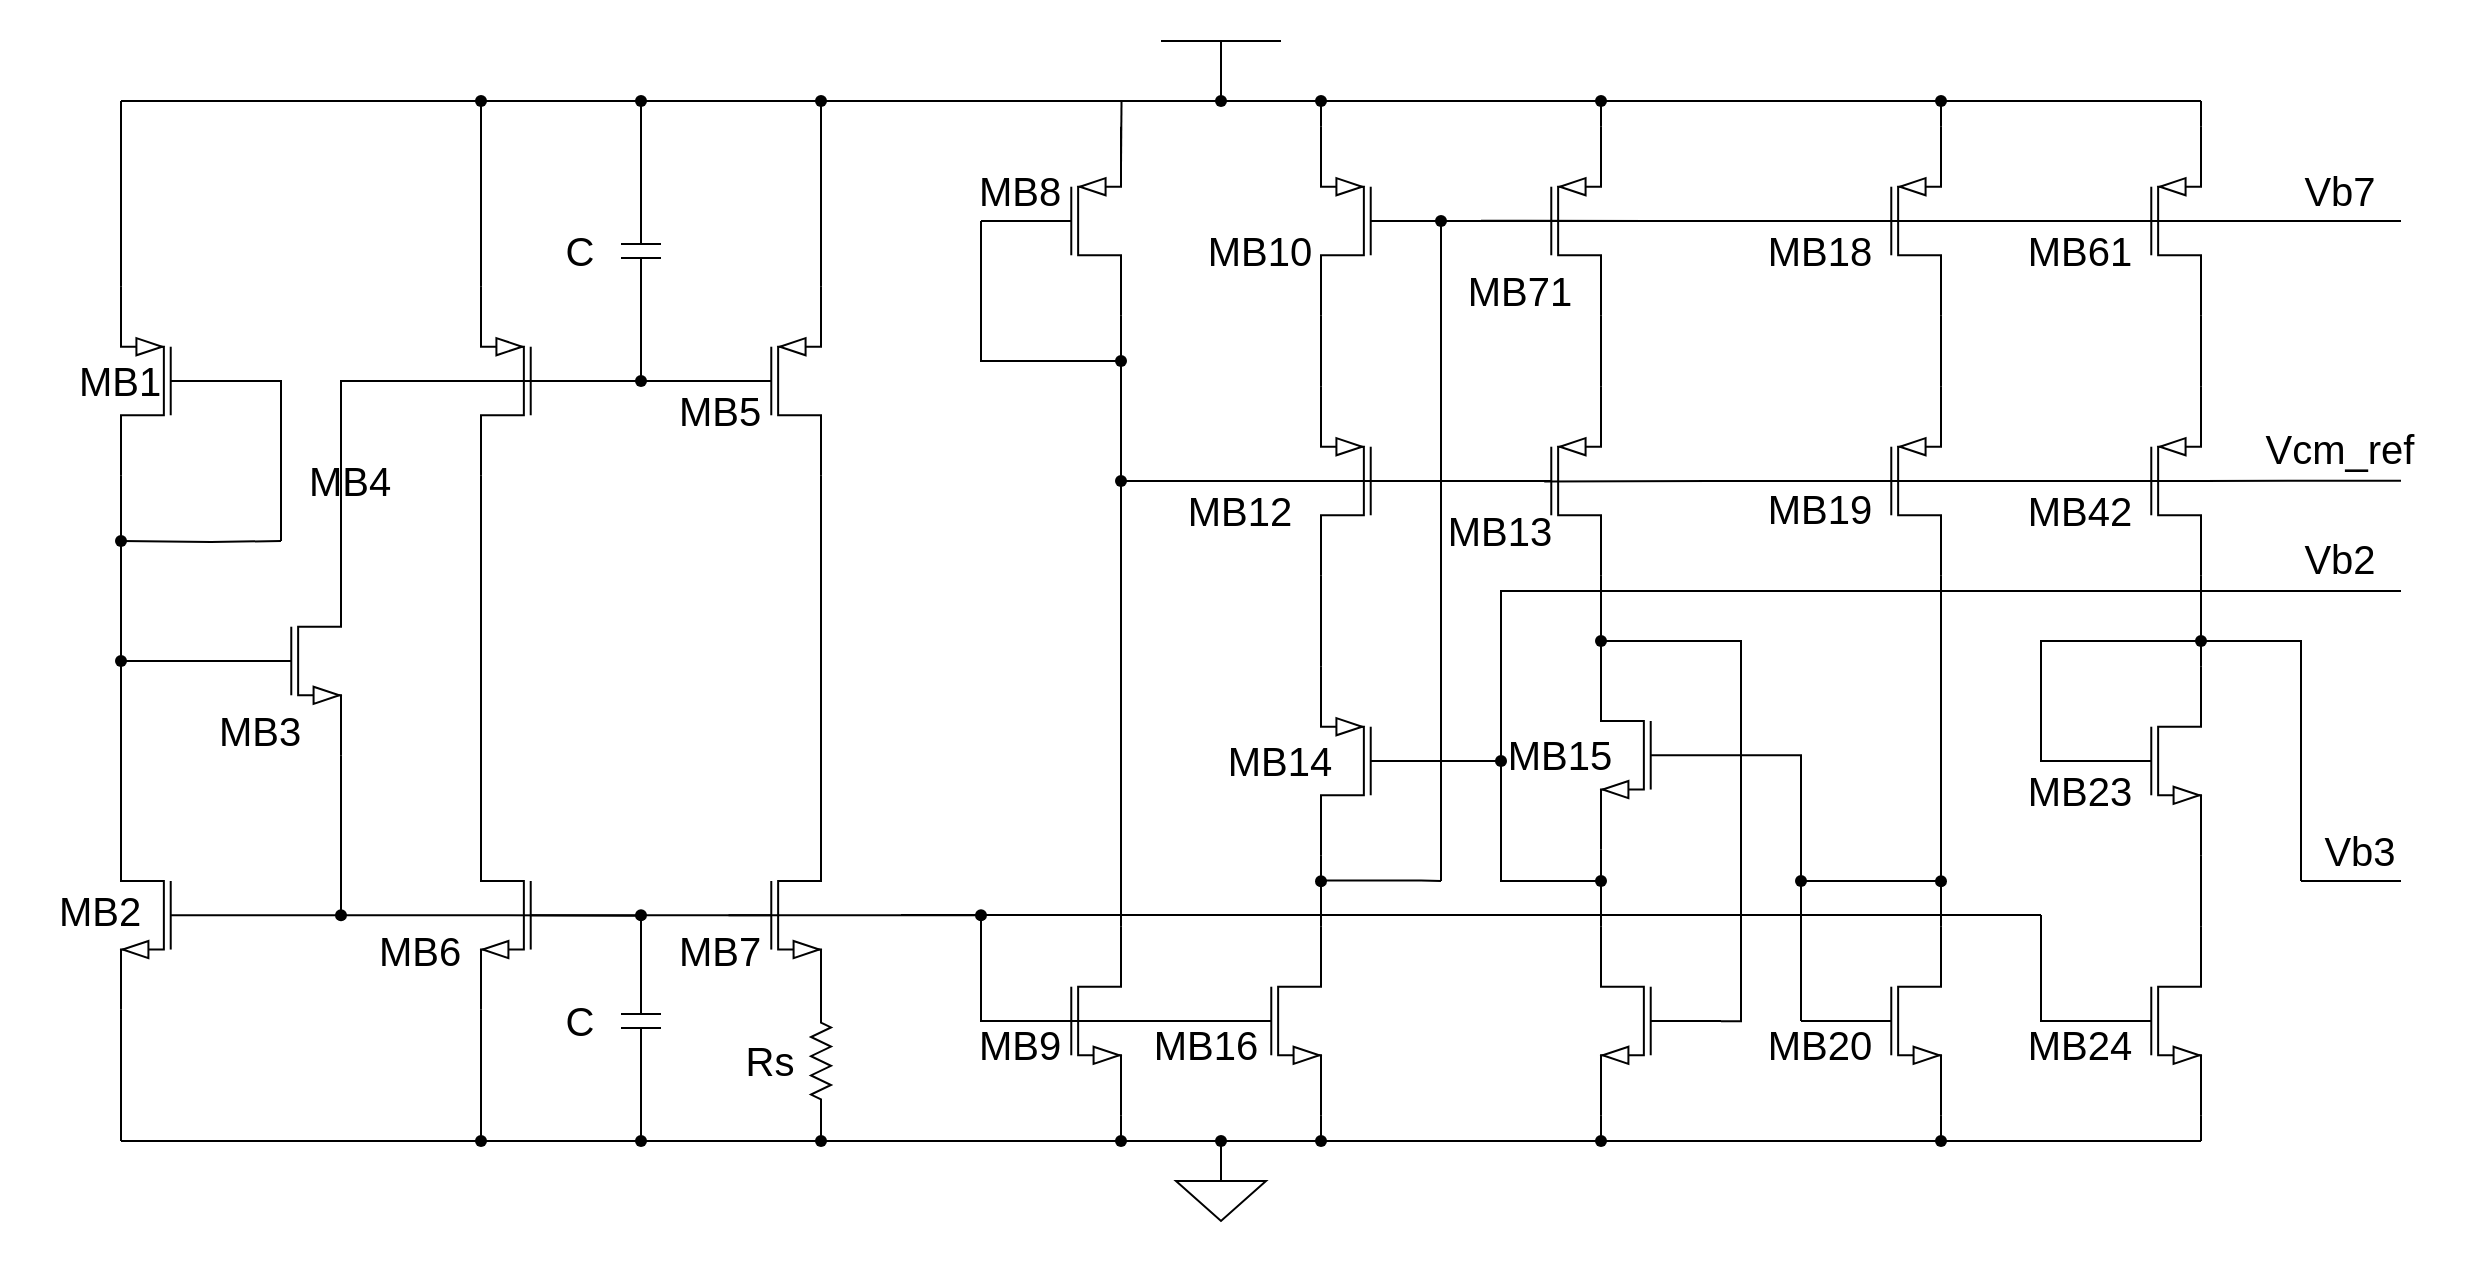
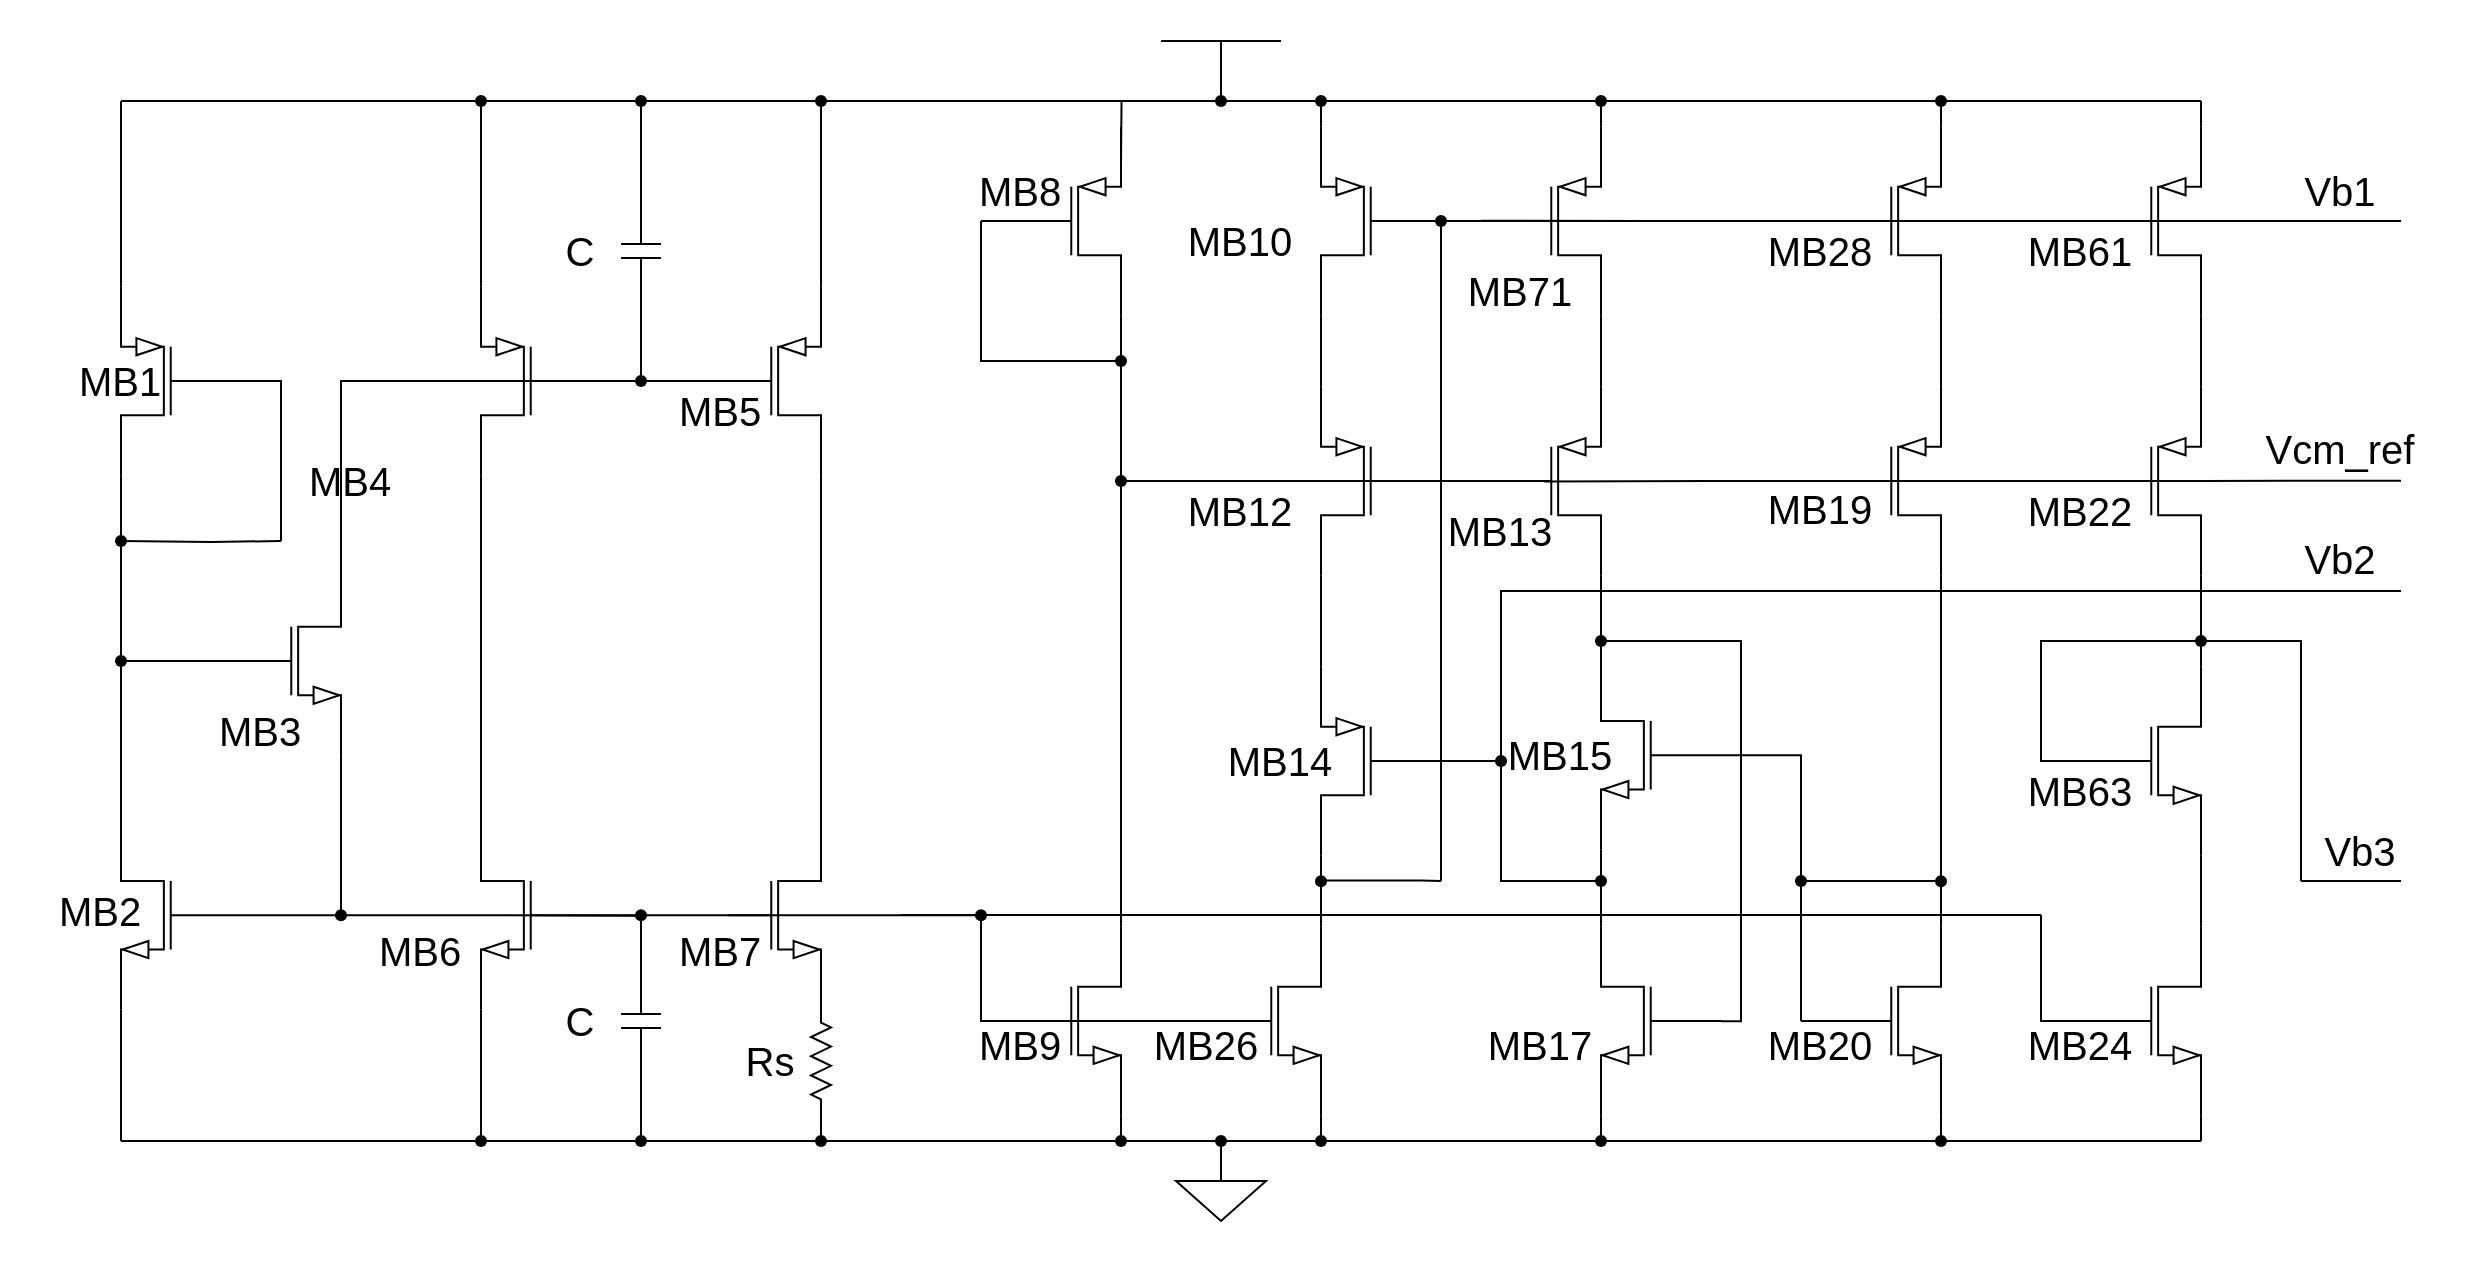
(2341, 191) -> (2341, 191)
(1261, 251) -> (1241, 241)
(1821, 251) -> (1821, 251)
(2081, 511) -> (2081, 511)
(2081, 791) -> (2081, 791)
(1207, 1045) -> (1207, 1045)
none -> (1541, 1045)
